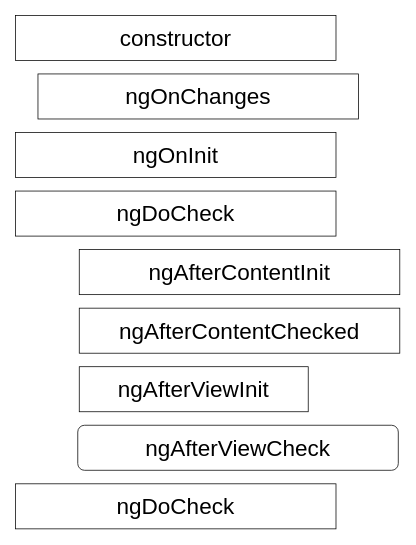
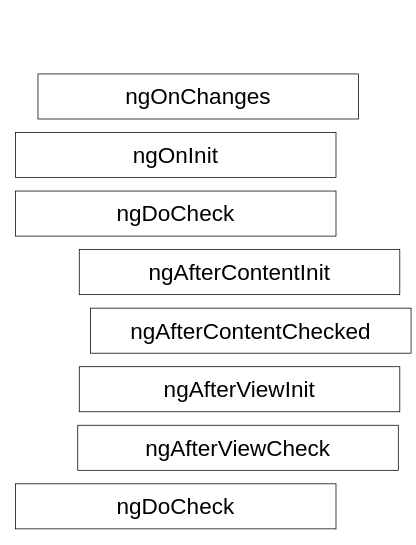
(176, 38) -> none
(239, 330) -> (251, 330)
(194, 389) -> (239, 389)
(238, 447) -> (238, 447)
